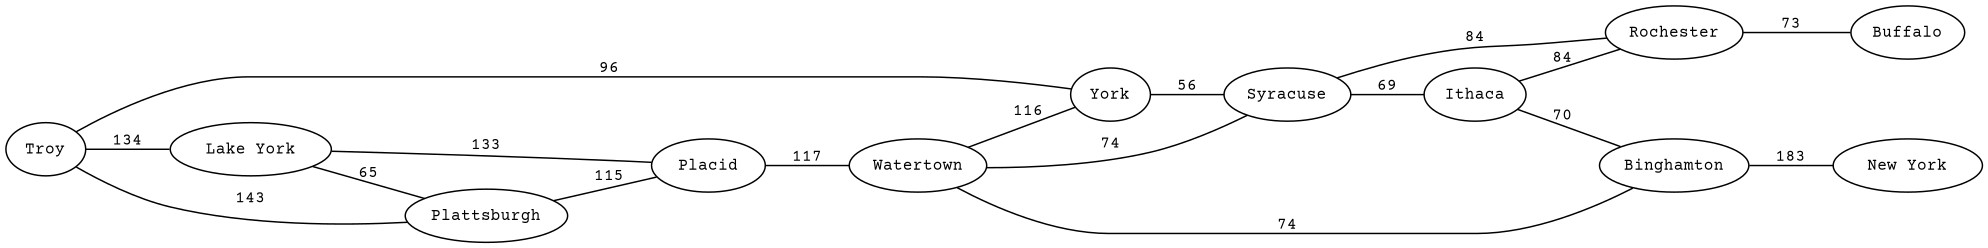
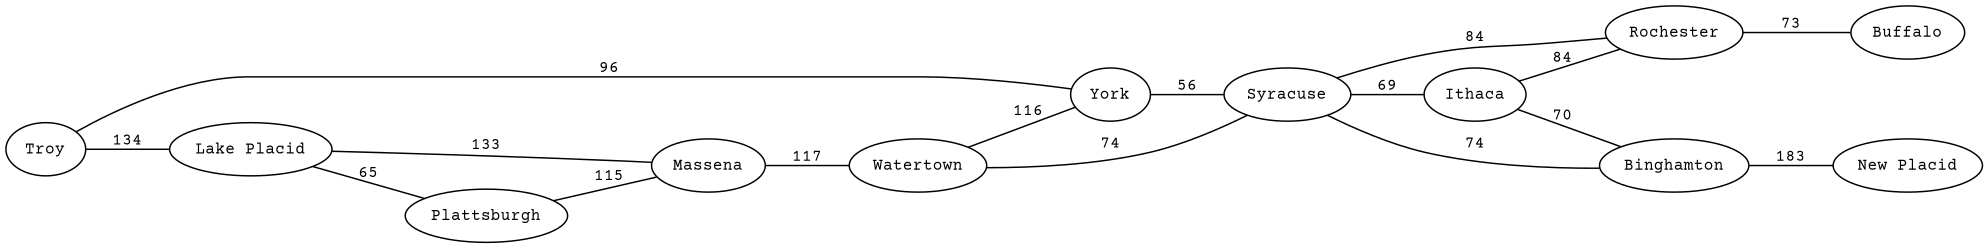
(251, 149) -> (251, 149)
(708, 166) -> (708, 166)
(1908, 166) -> (1908, 166)
(237, 218) -> none
(1295, 233) -> (1460, 159)
